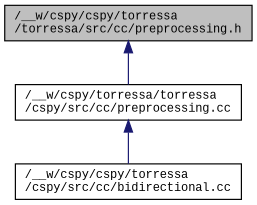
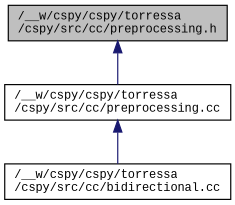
(128, 23) -> (118, 23)
(128, 102) -> (118, 102)
